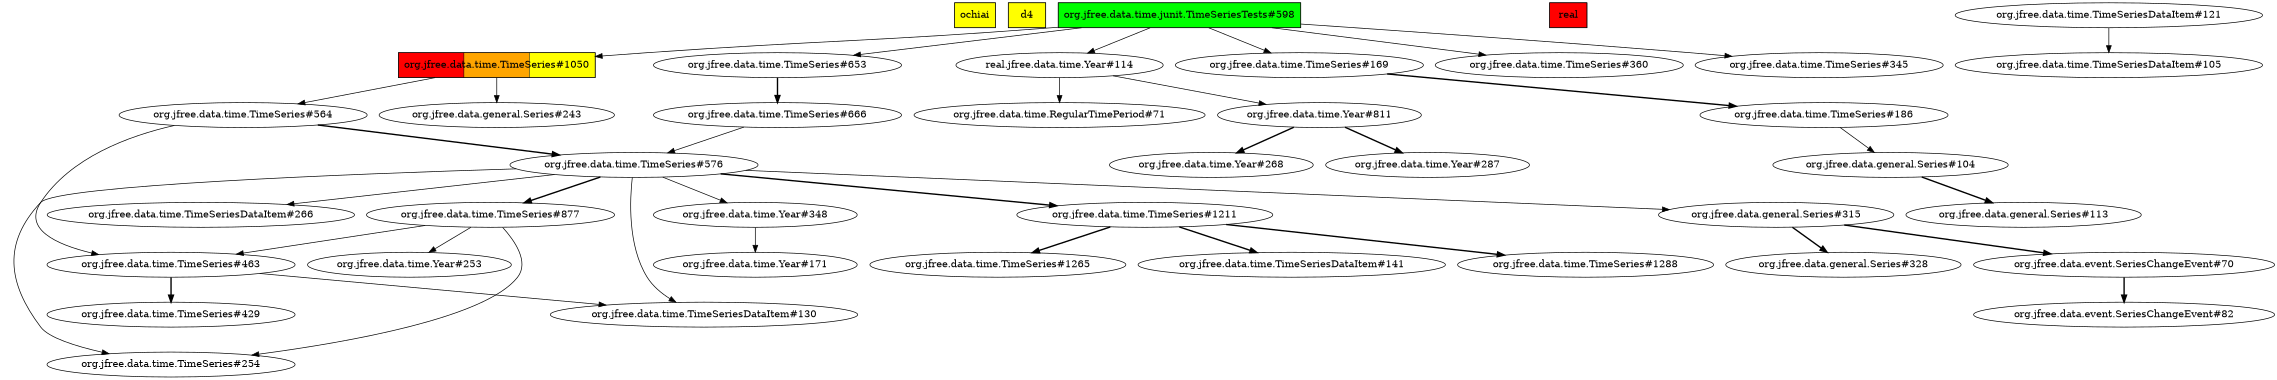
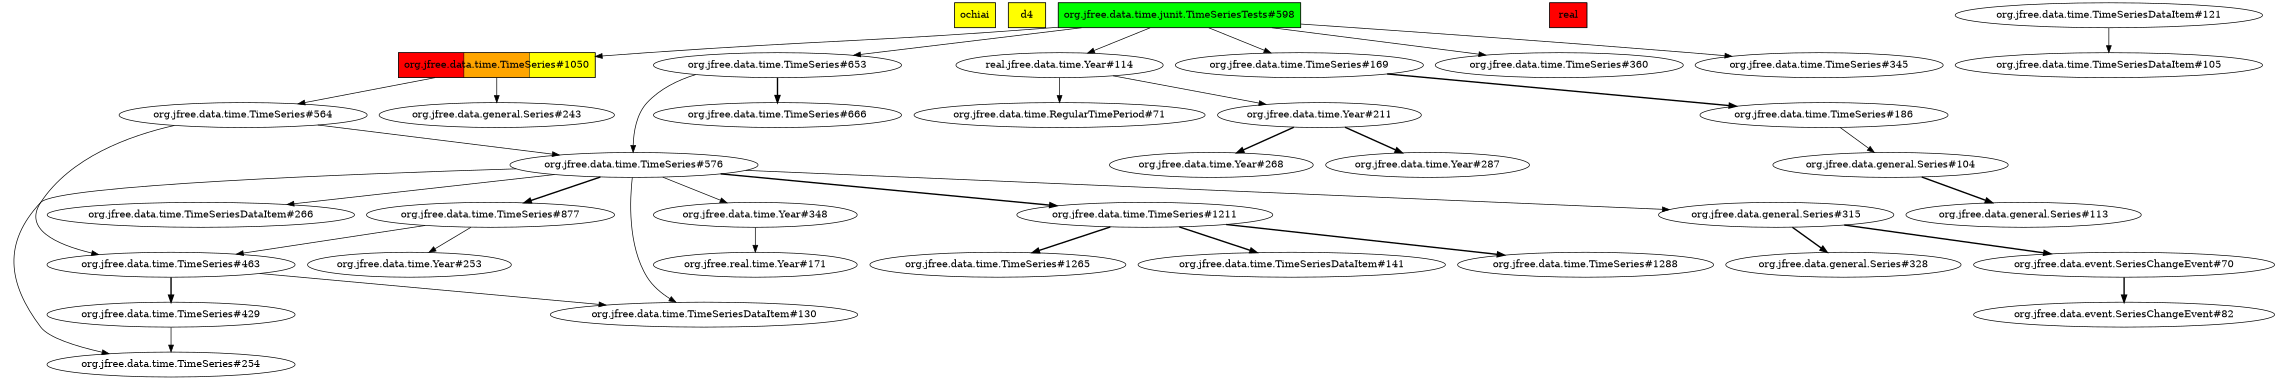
(1319, 115) -> (1319, 115)
(709, 139) -> (651, 99)
(435, 140) -> (435, 140)
(755, 265) -> (755, 265)
(421, 323) -> (171, 336)
